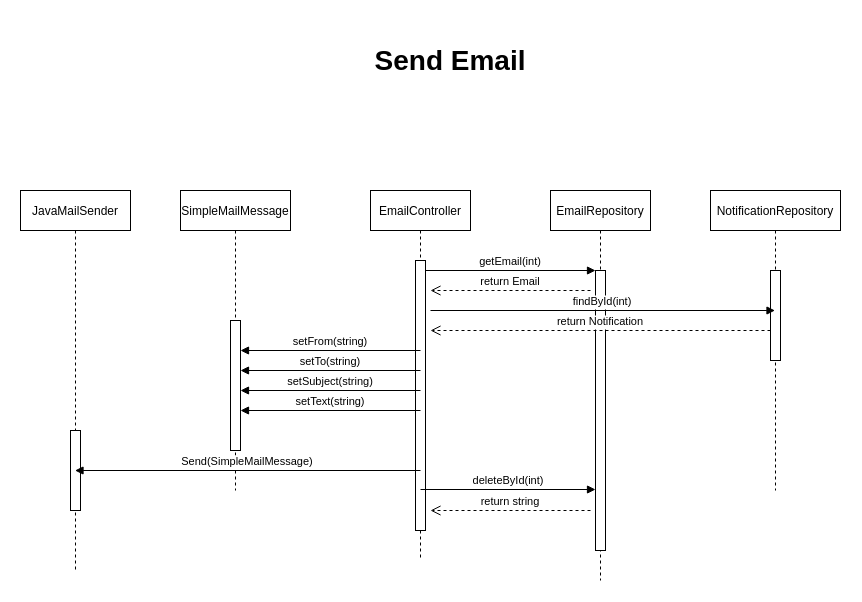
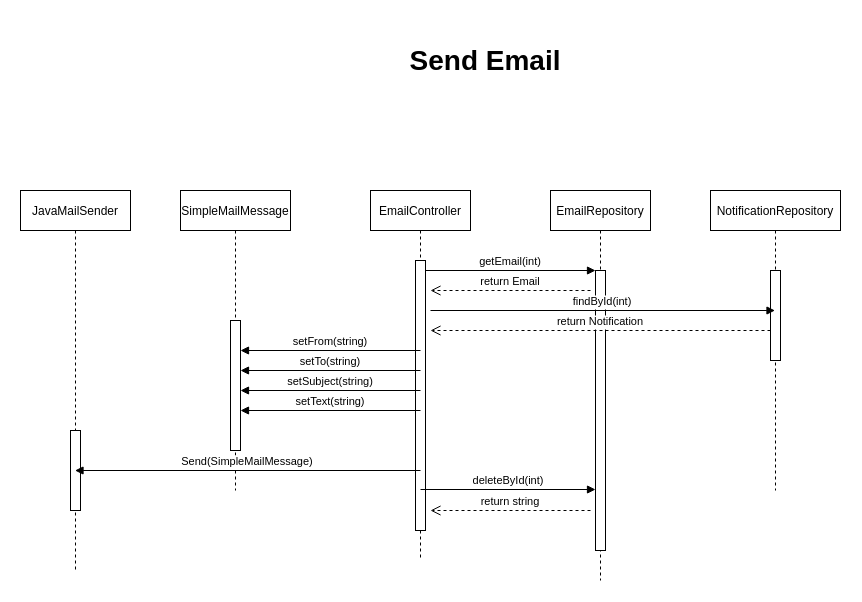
(451, 61) -> (486, 61)
